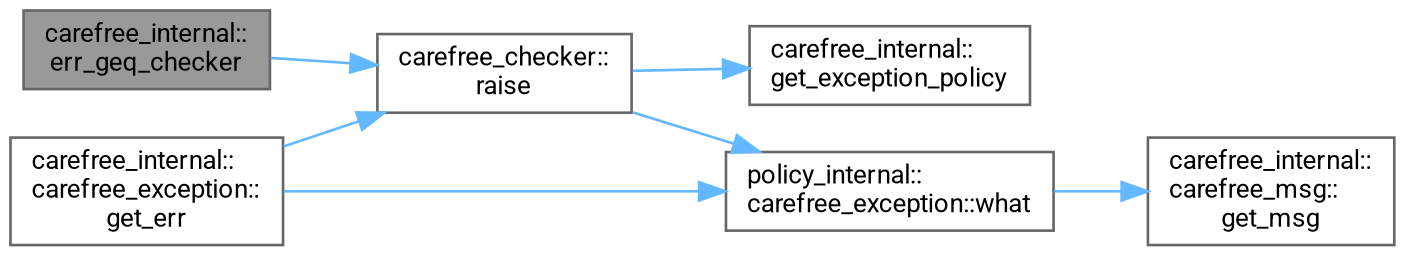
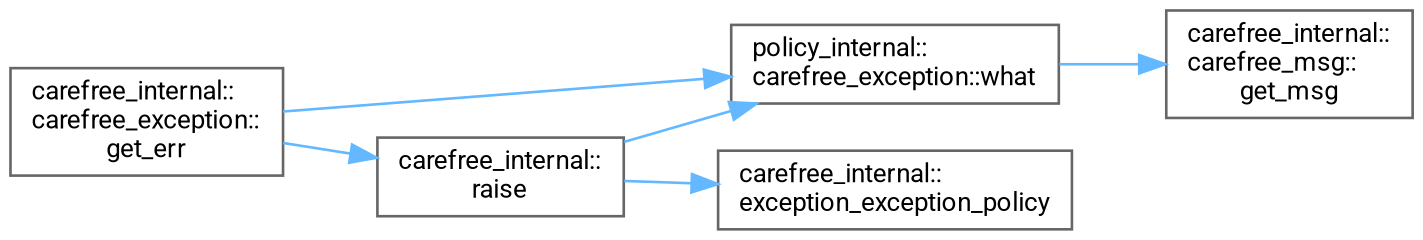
(147, 50) -> none
(890, 66) -> (895, 190)
(505, 73) -> (501, 177)
